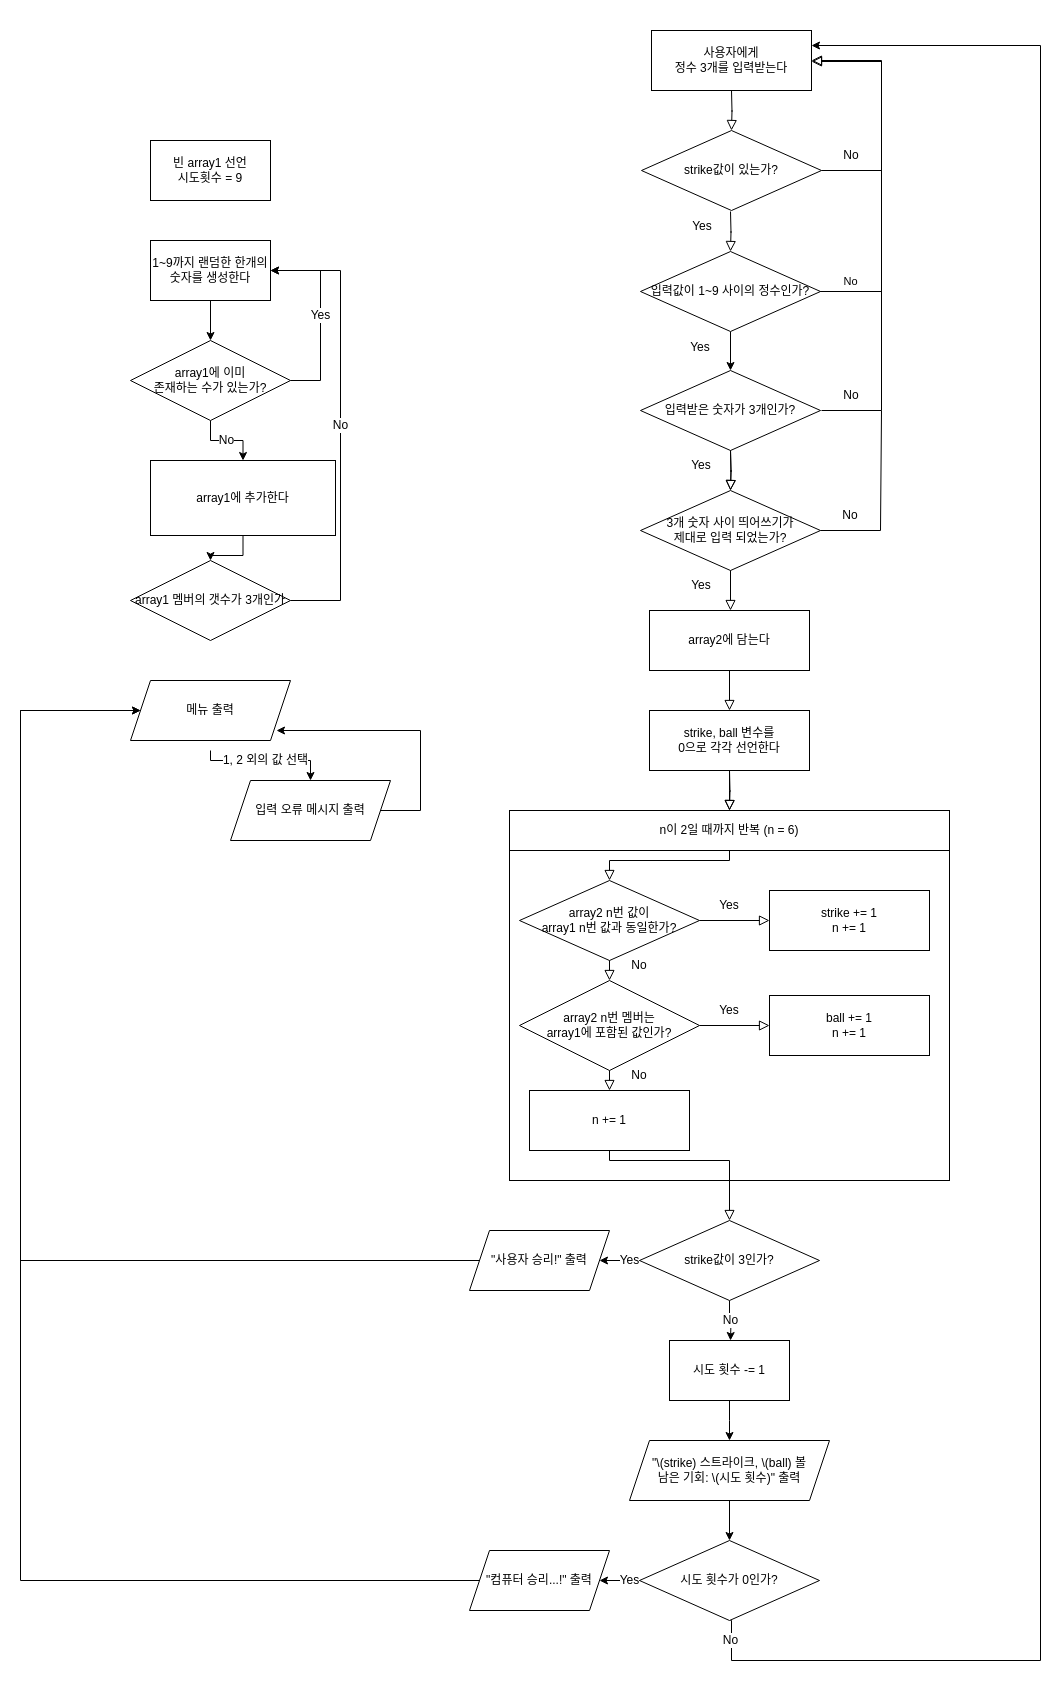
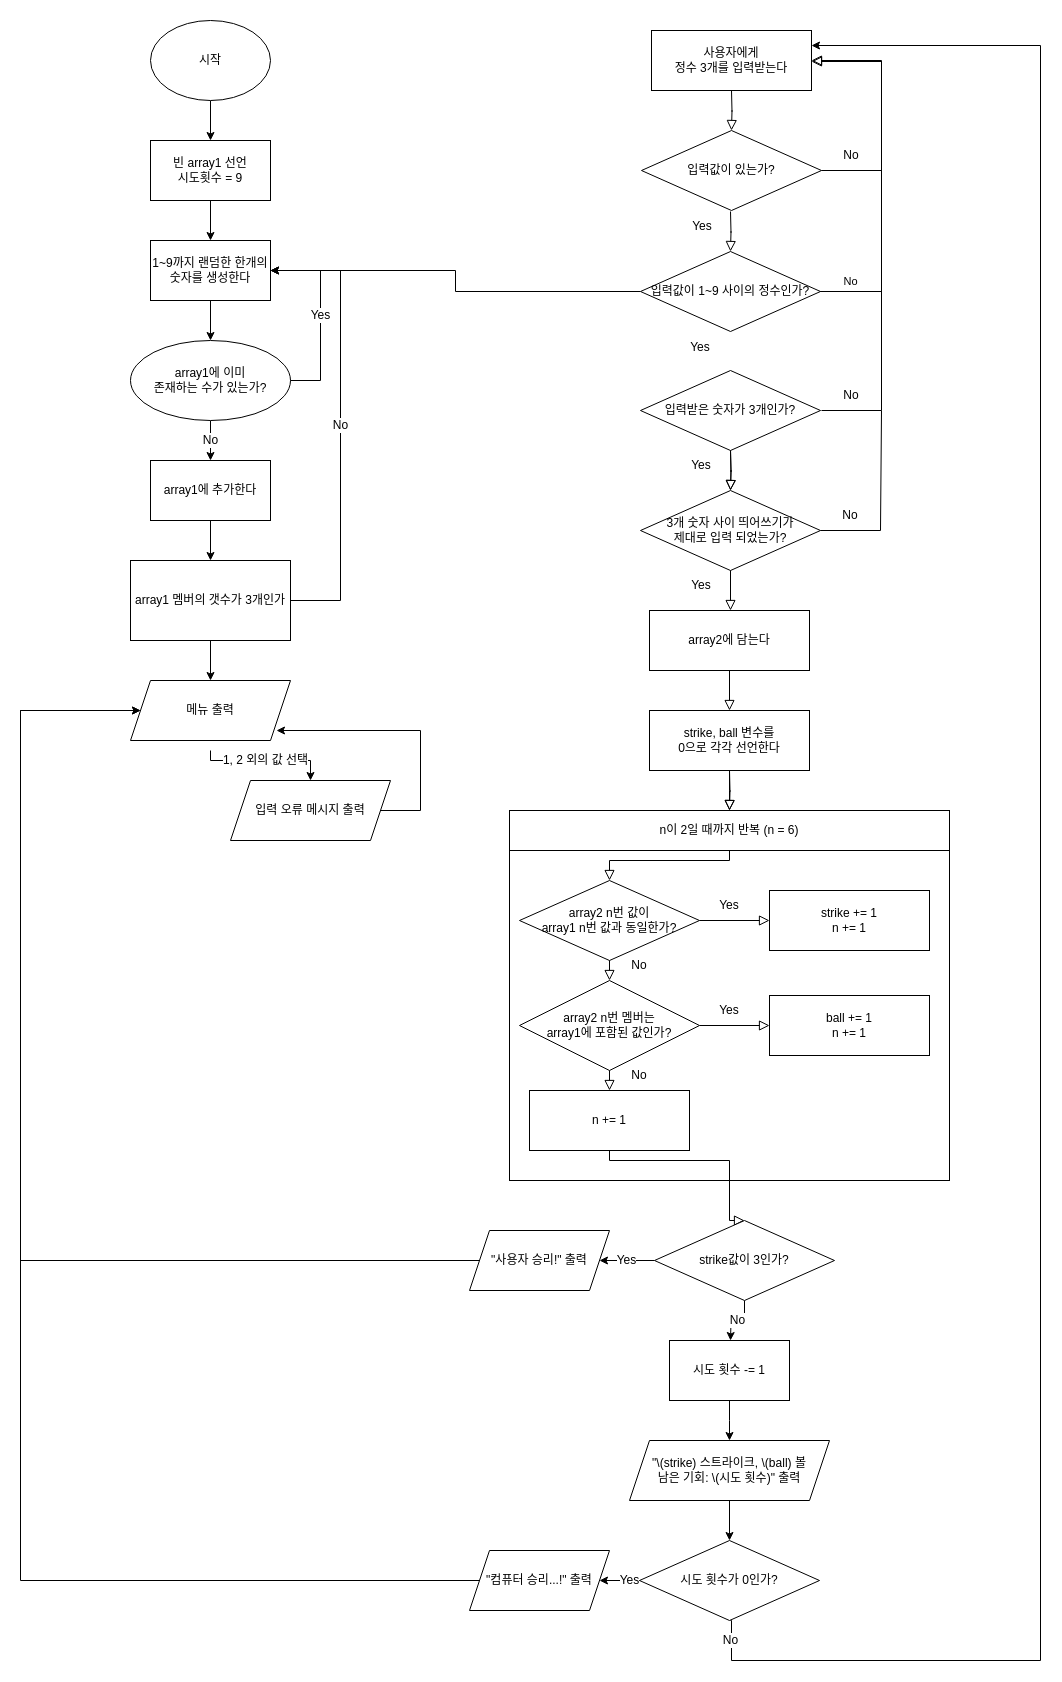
none -> (211, 61)
none -> (211, 117)
(732, 171) -> (732, 171)
none -> (211, 217)
(731, 349) -> (482, 292)
(211, 381) -> (211, 381)
(243, 498) -> (211, 491)
(211, 601) -> (211, 601)
none -> (211, 657)
(730, 1261) -> (745, 1261)
